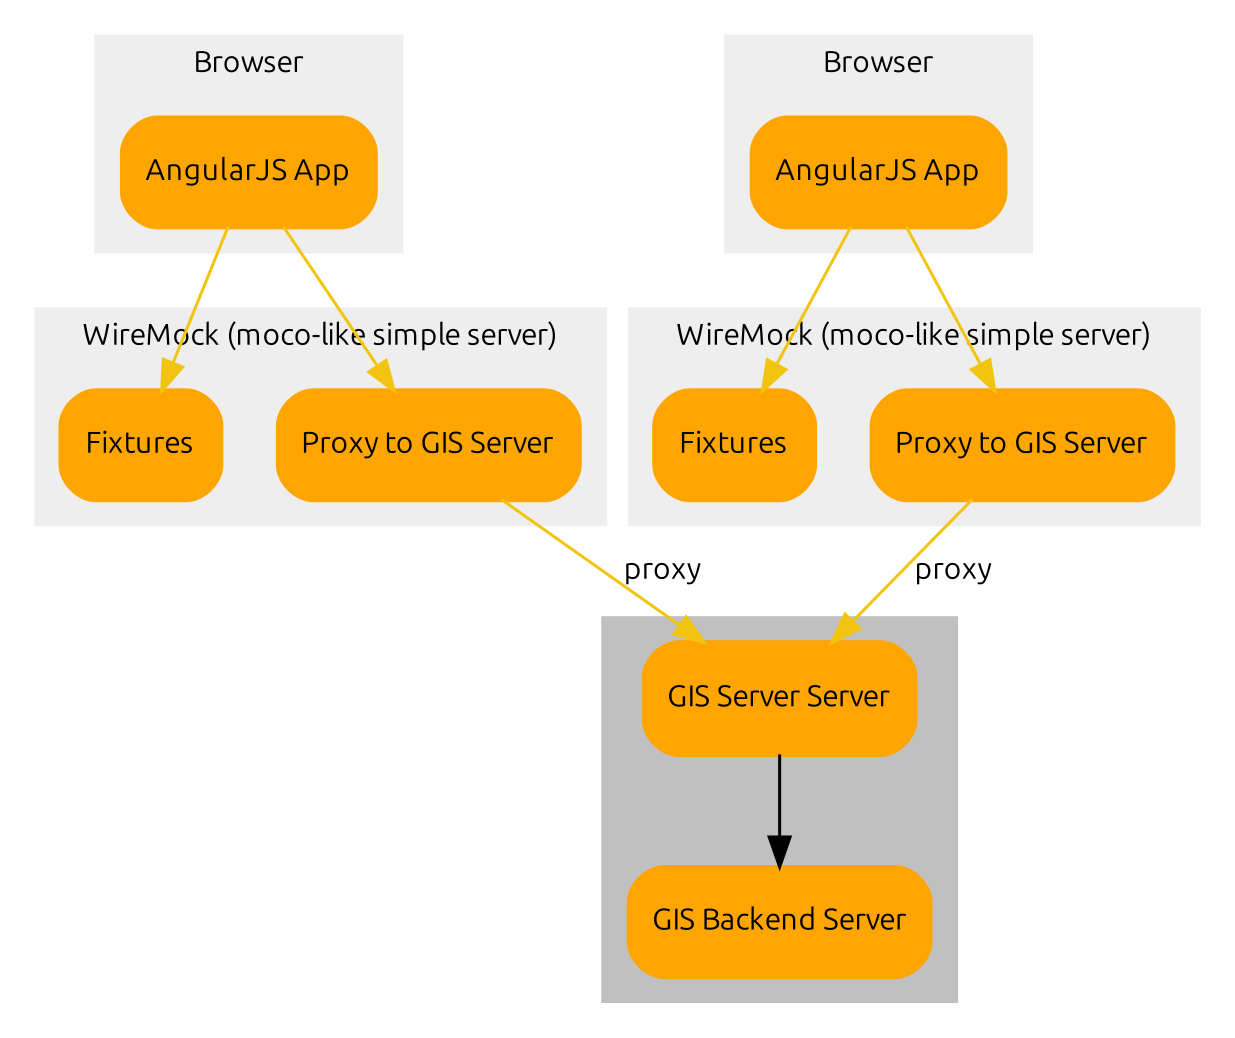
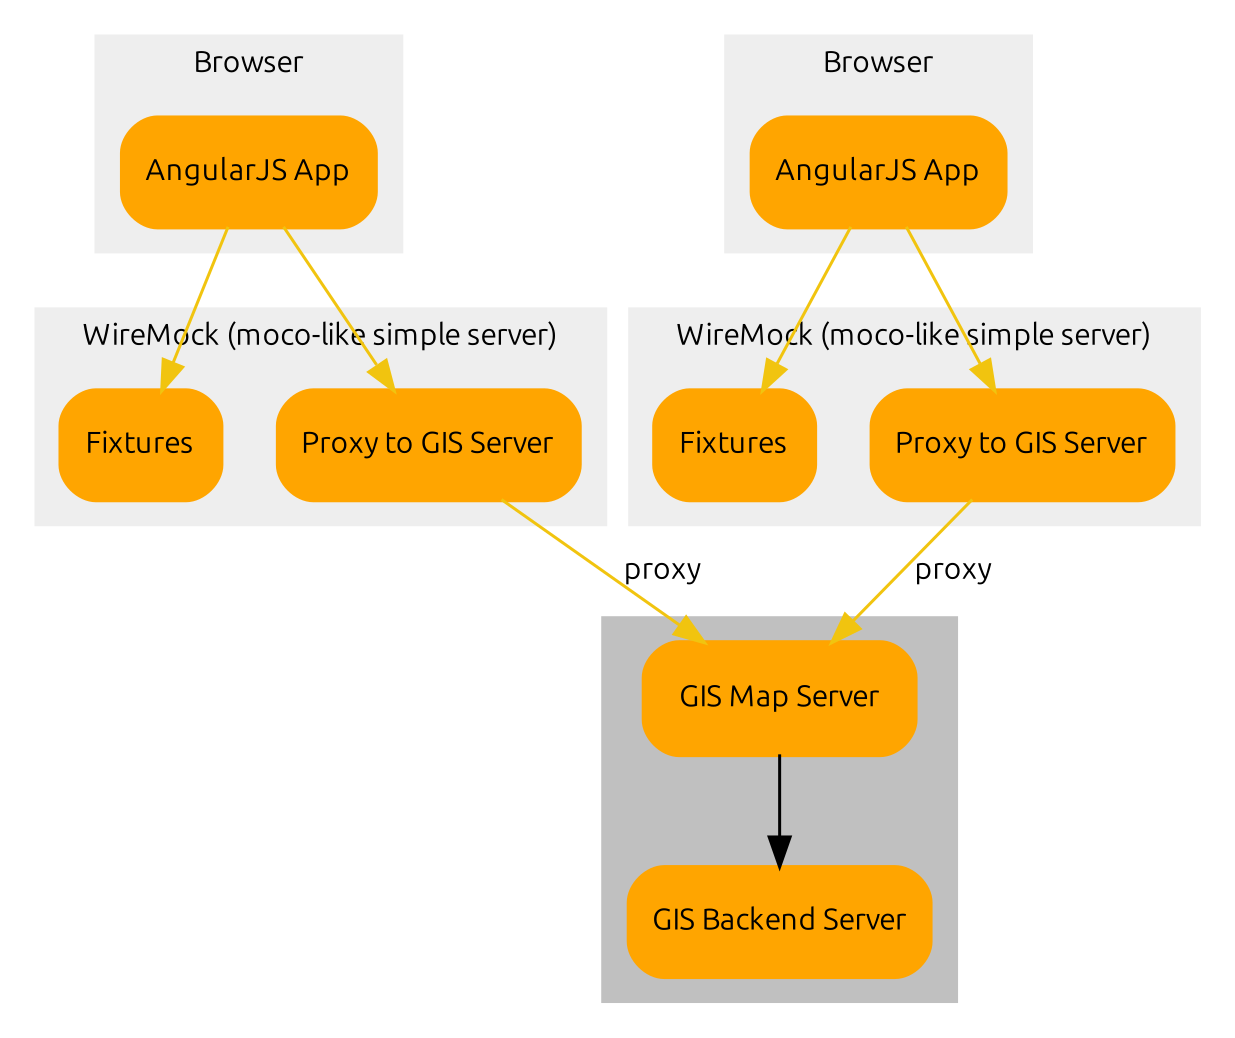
(780, 699) -> (780, 699)
